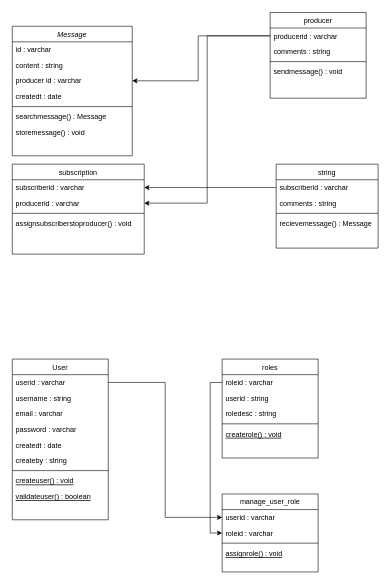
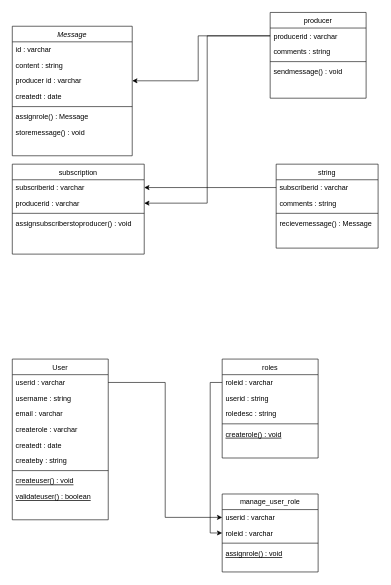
(63, 117) -> (55, 117)
(49, 430) -> (52, 430)
